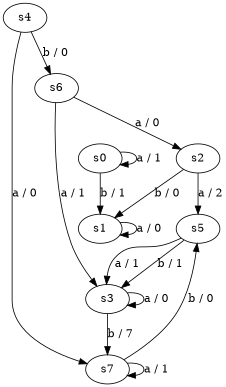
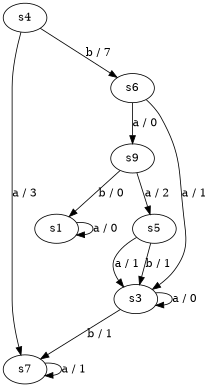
(56, 53) -> (99, 53)
(100, 158) -> none
(198, 158) -> (133, 158)
(25, 194) -> (25, 194)
(175, 315) -> none
(120, 334) -> (100, 334)
